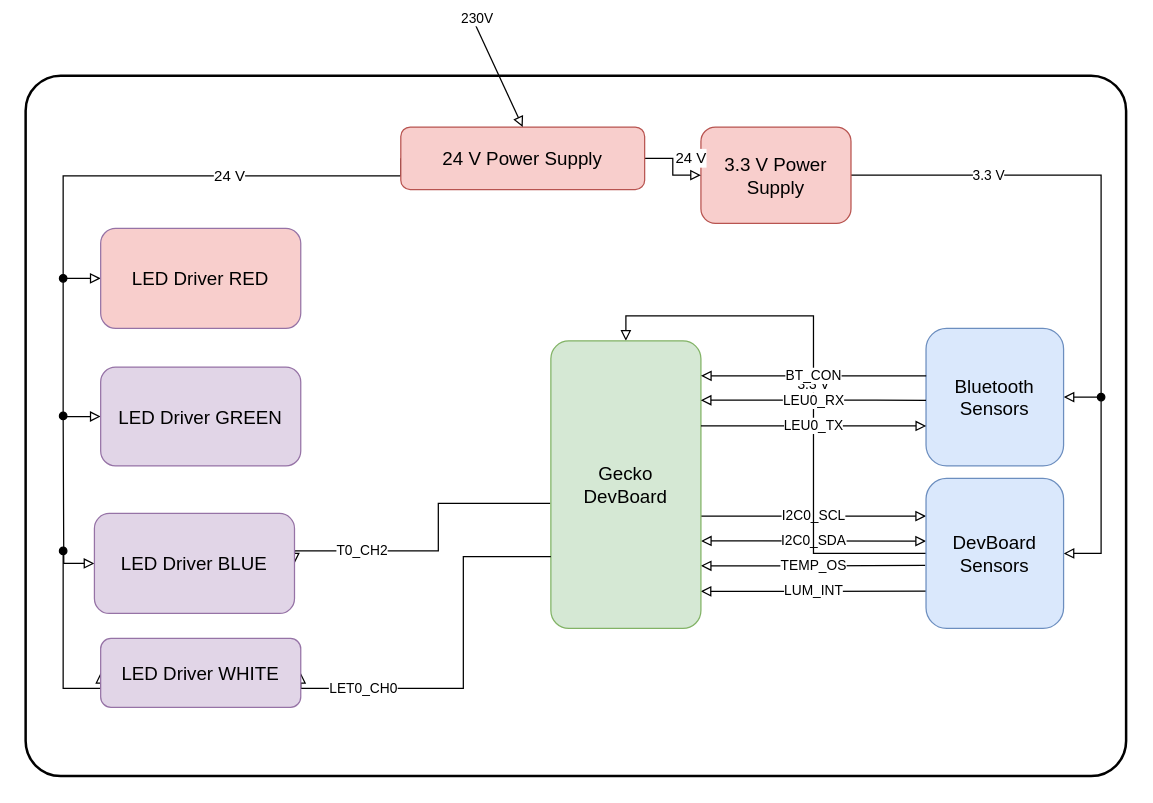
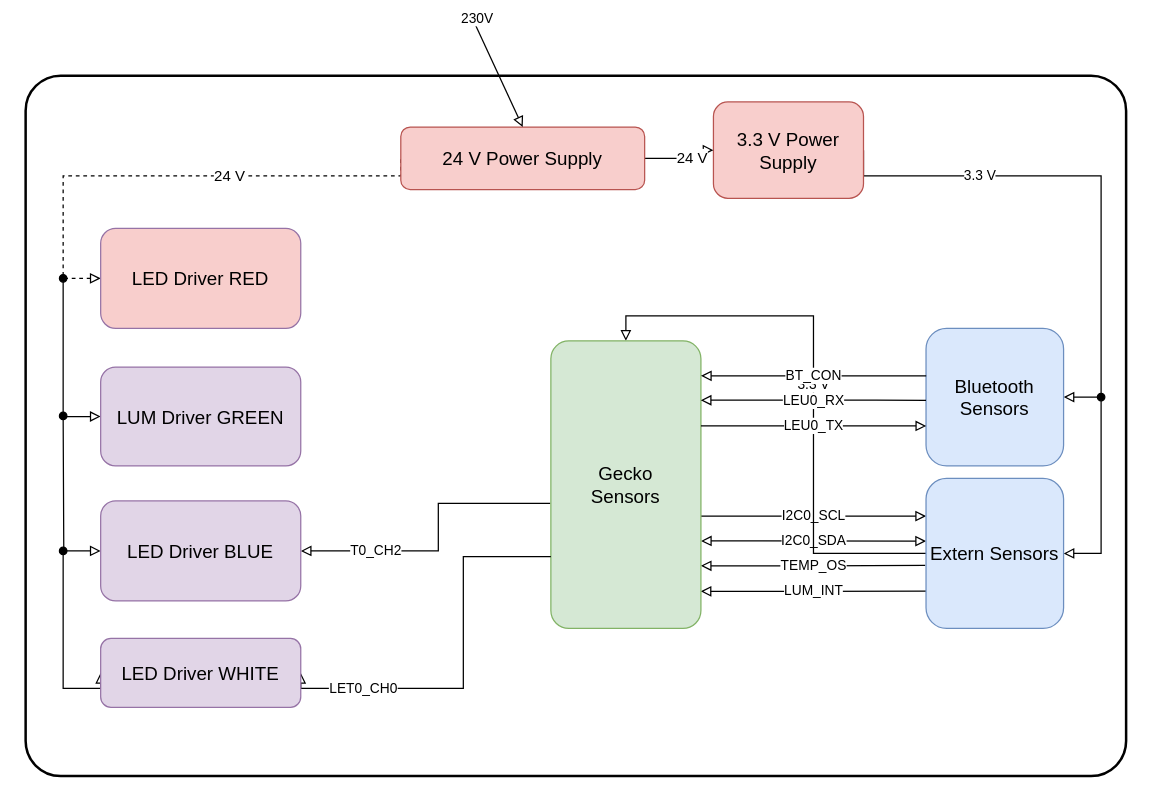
(776, 175) -> (788, 150)
(89, 176) -> (89, 176)
(201, 417) -> (201, 417)
(626, 484) -> (626, 484)
(994, 553) -> (994, 553)
(194, 563) -> (201, 551)
